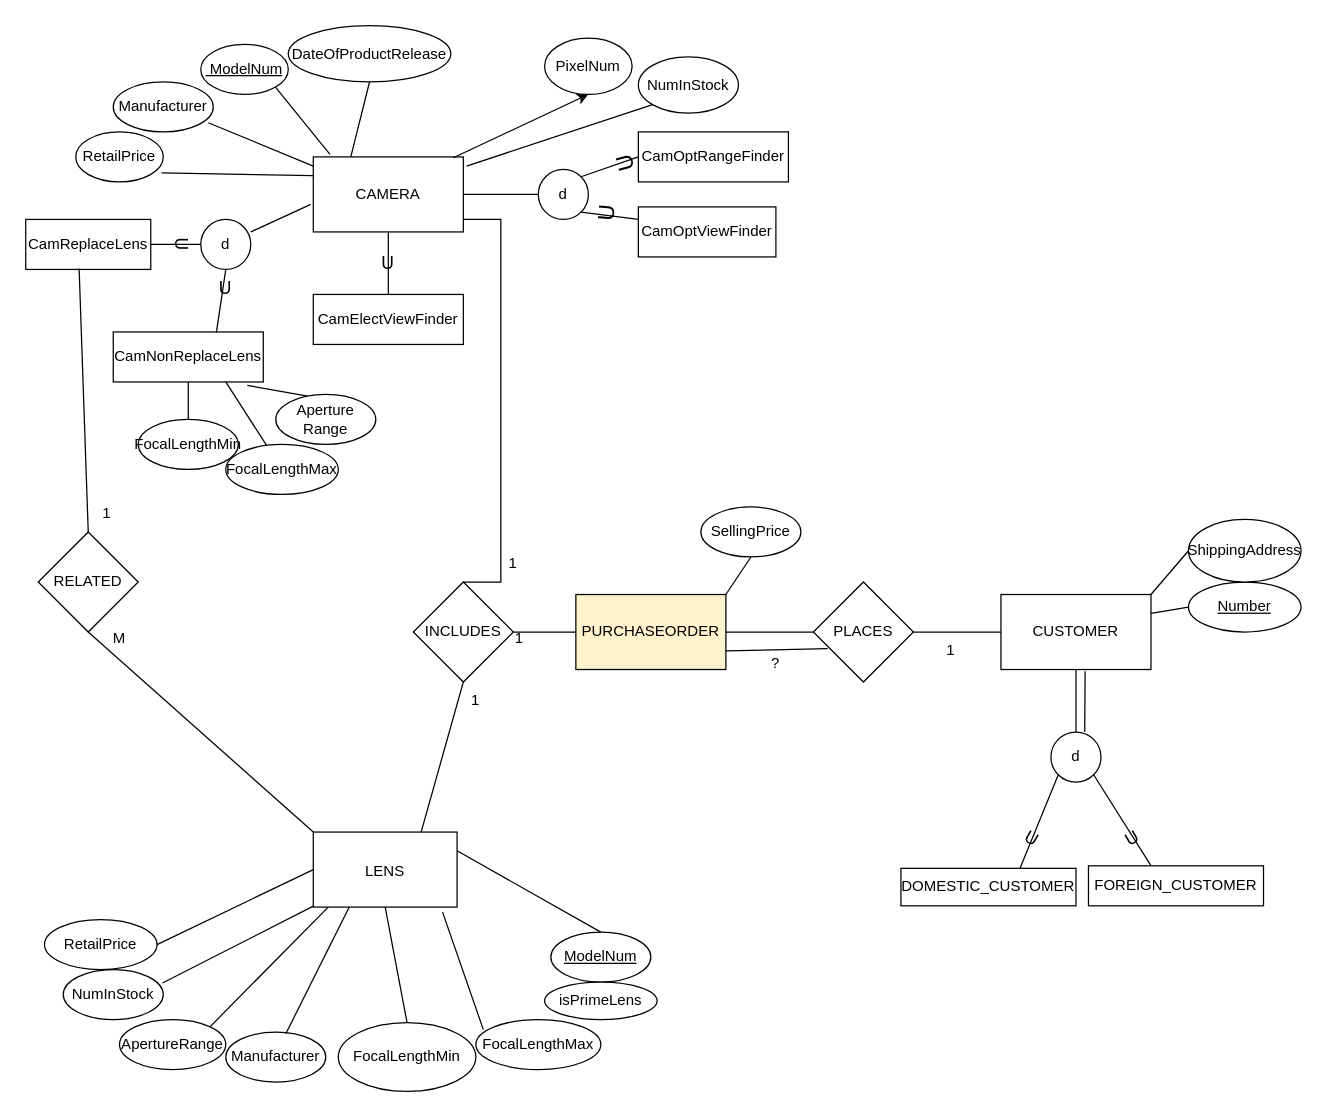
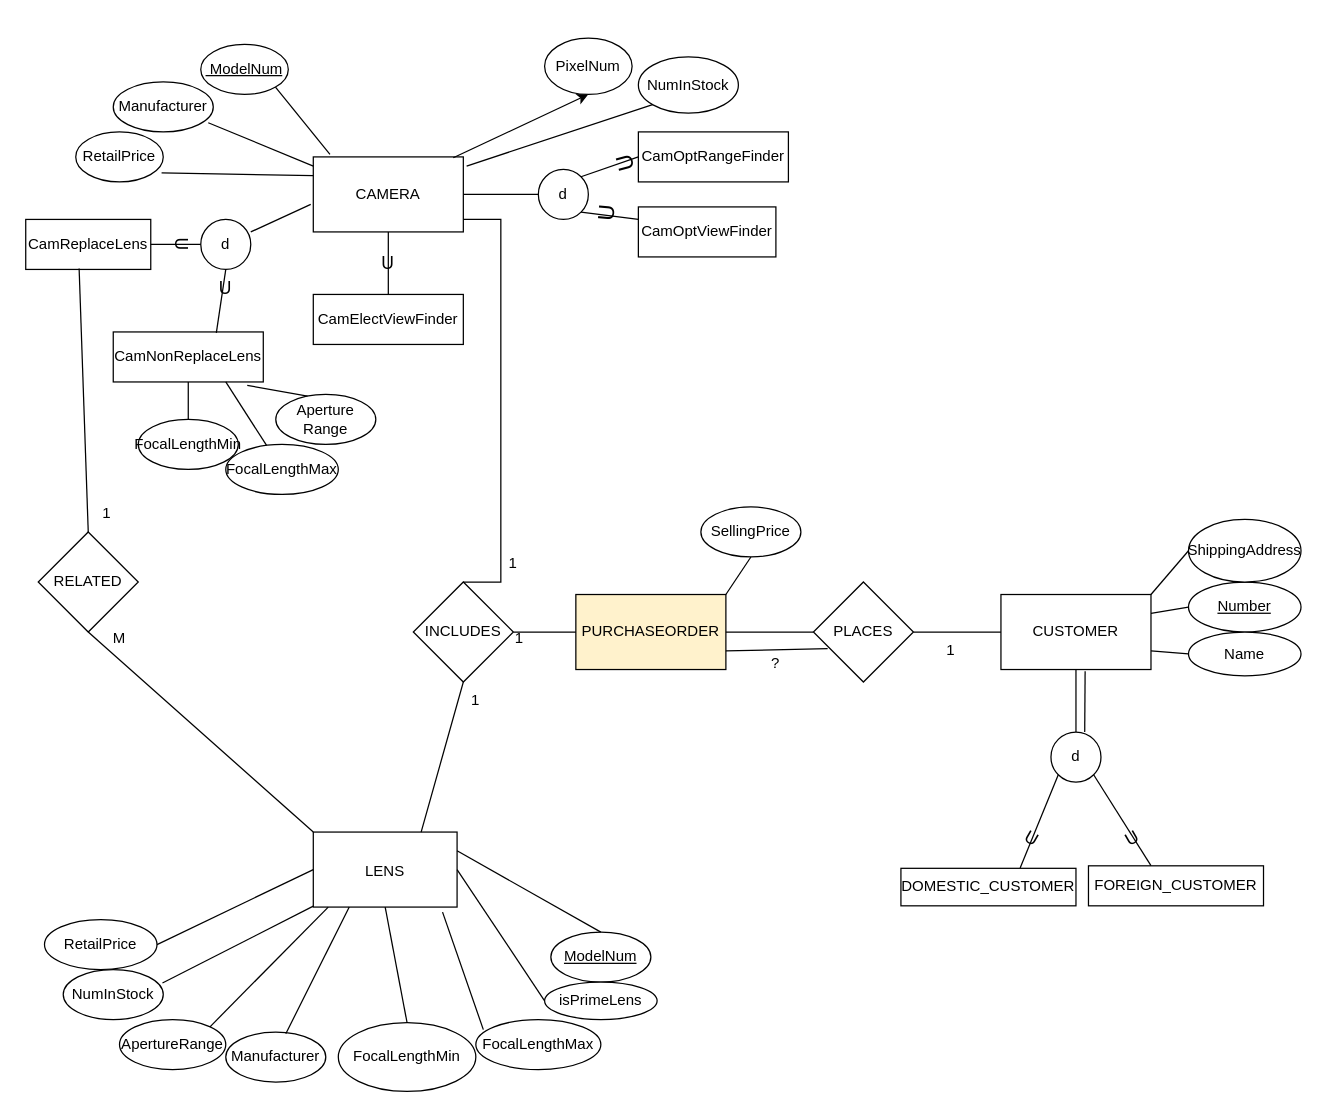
(369, 54) -> none
(360, 120) -> none
none -> (1169, 652)
none -> (1244, 654)
none -> (500, 935)
